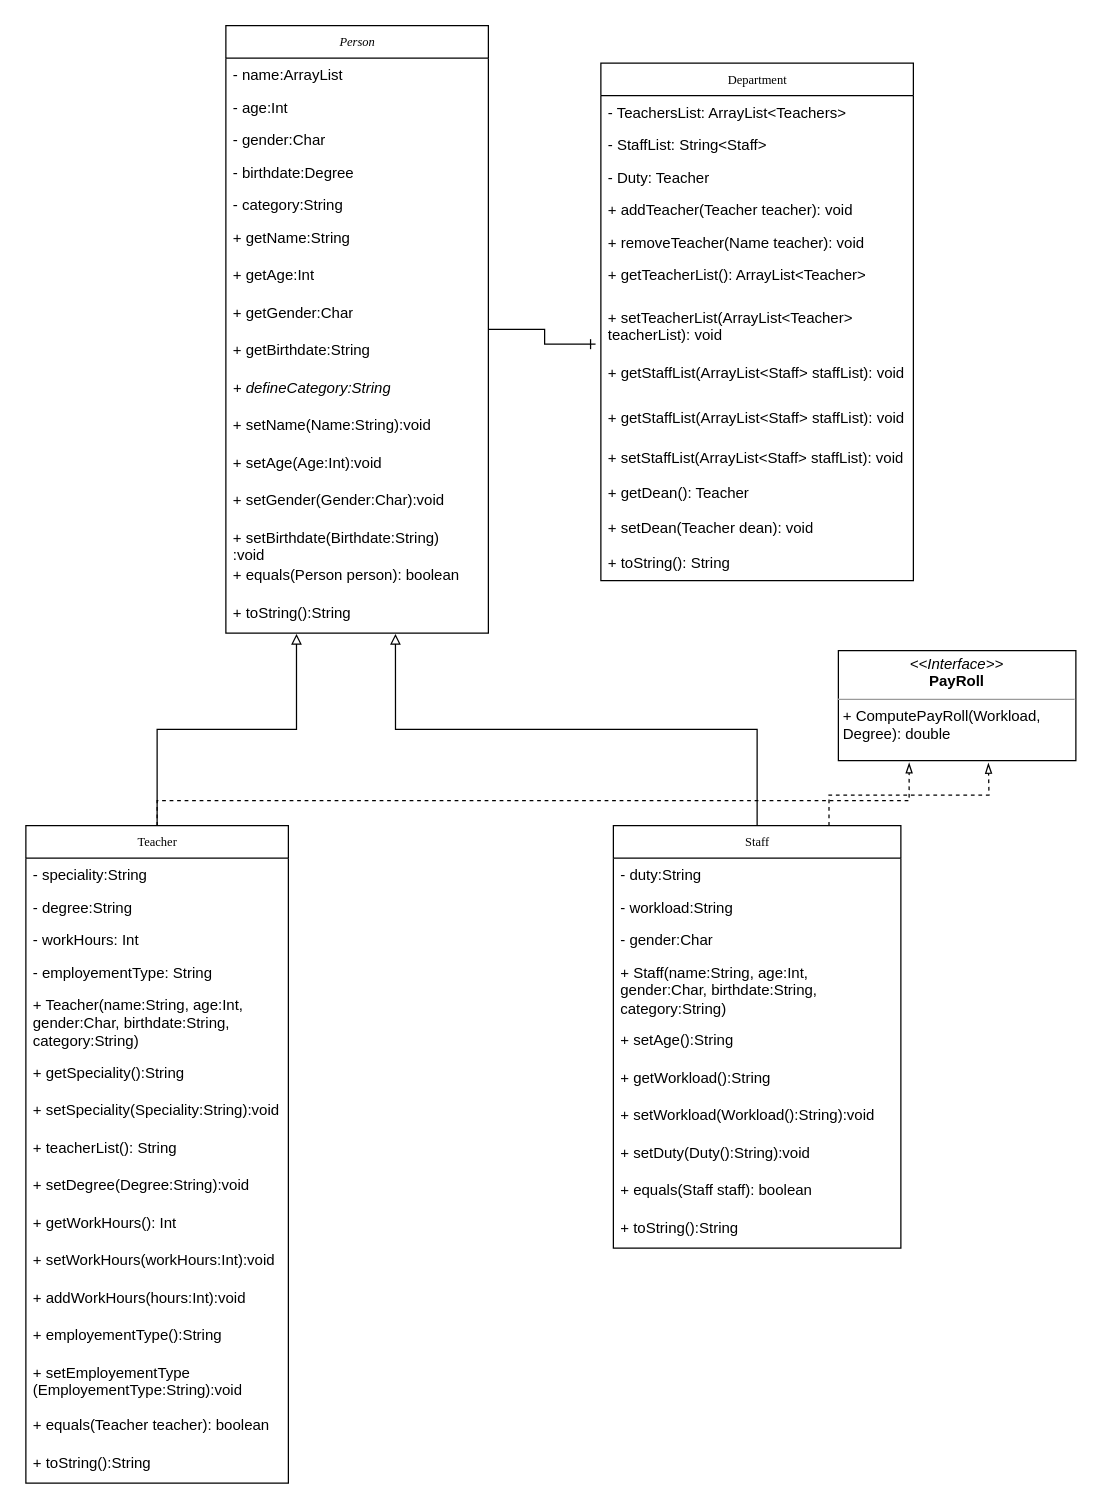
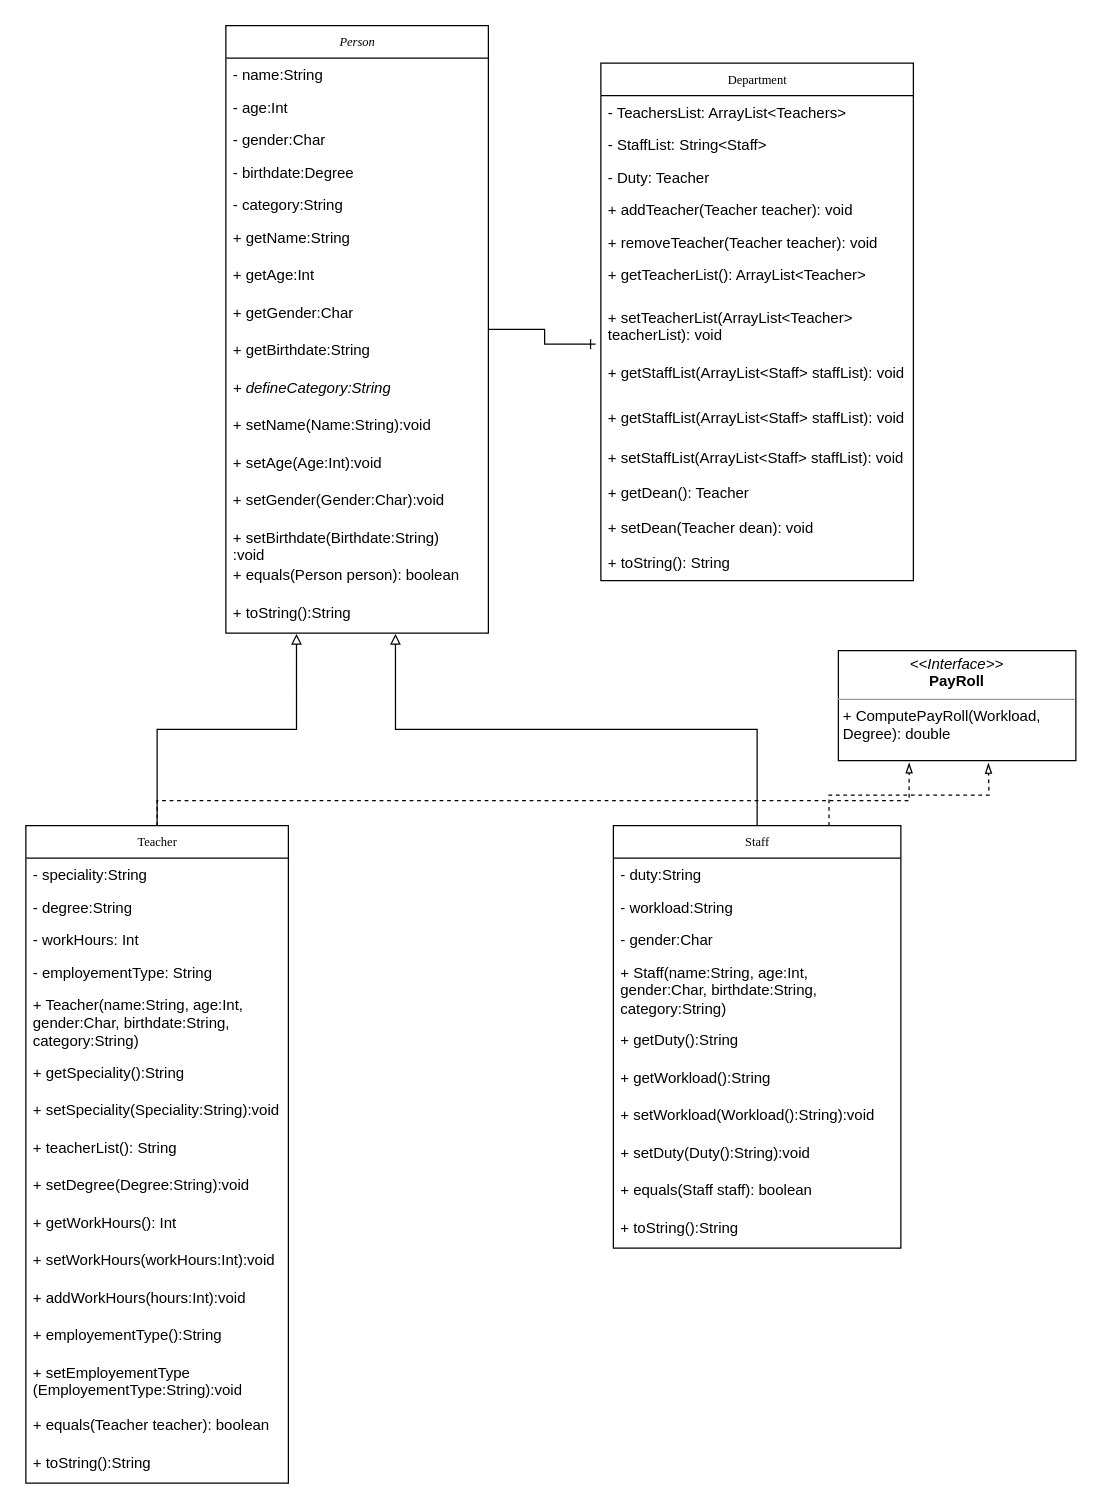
(294, 76) -> (282, 76)
(745, 243) -> (758, 243)
(686, 1041) -> (690, 1041)
